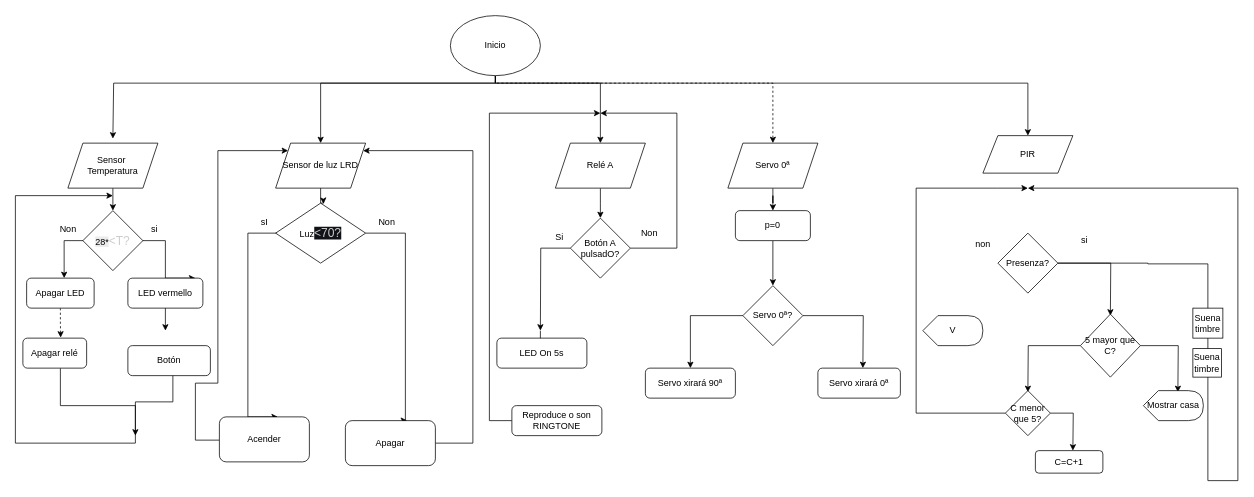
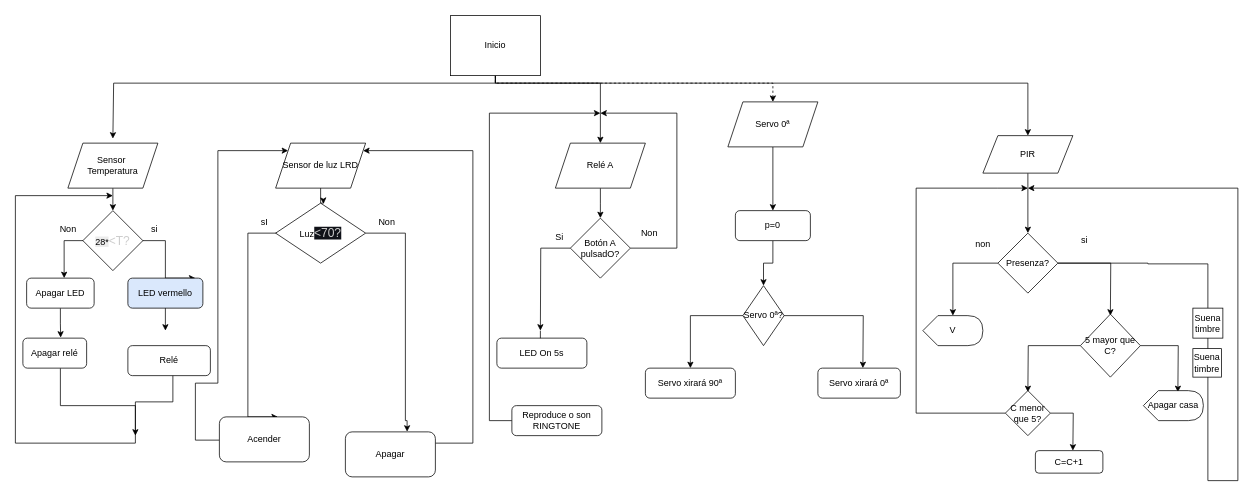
(495, 45) -> (495, 45)
(321, 111) -> none
(773, 165) -> (773, 124)
none -> (1028, 226)
none -> (953, 263)
(165, 293) -> (165, 293)
(773, 315) -> (764, 315)
(60, 319) -> (60, 319)
(169, 360) -> (169, 360)
(1173, 405) -> (1173, 405)
(390, 443) -> (390, 454)
